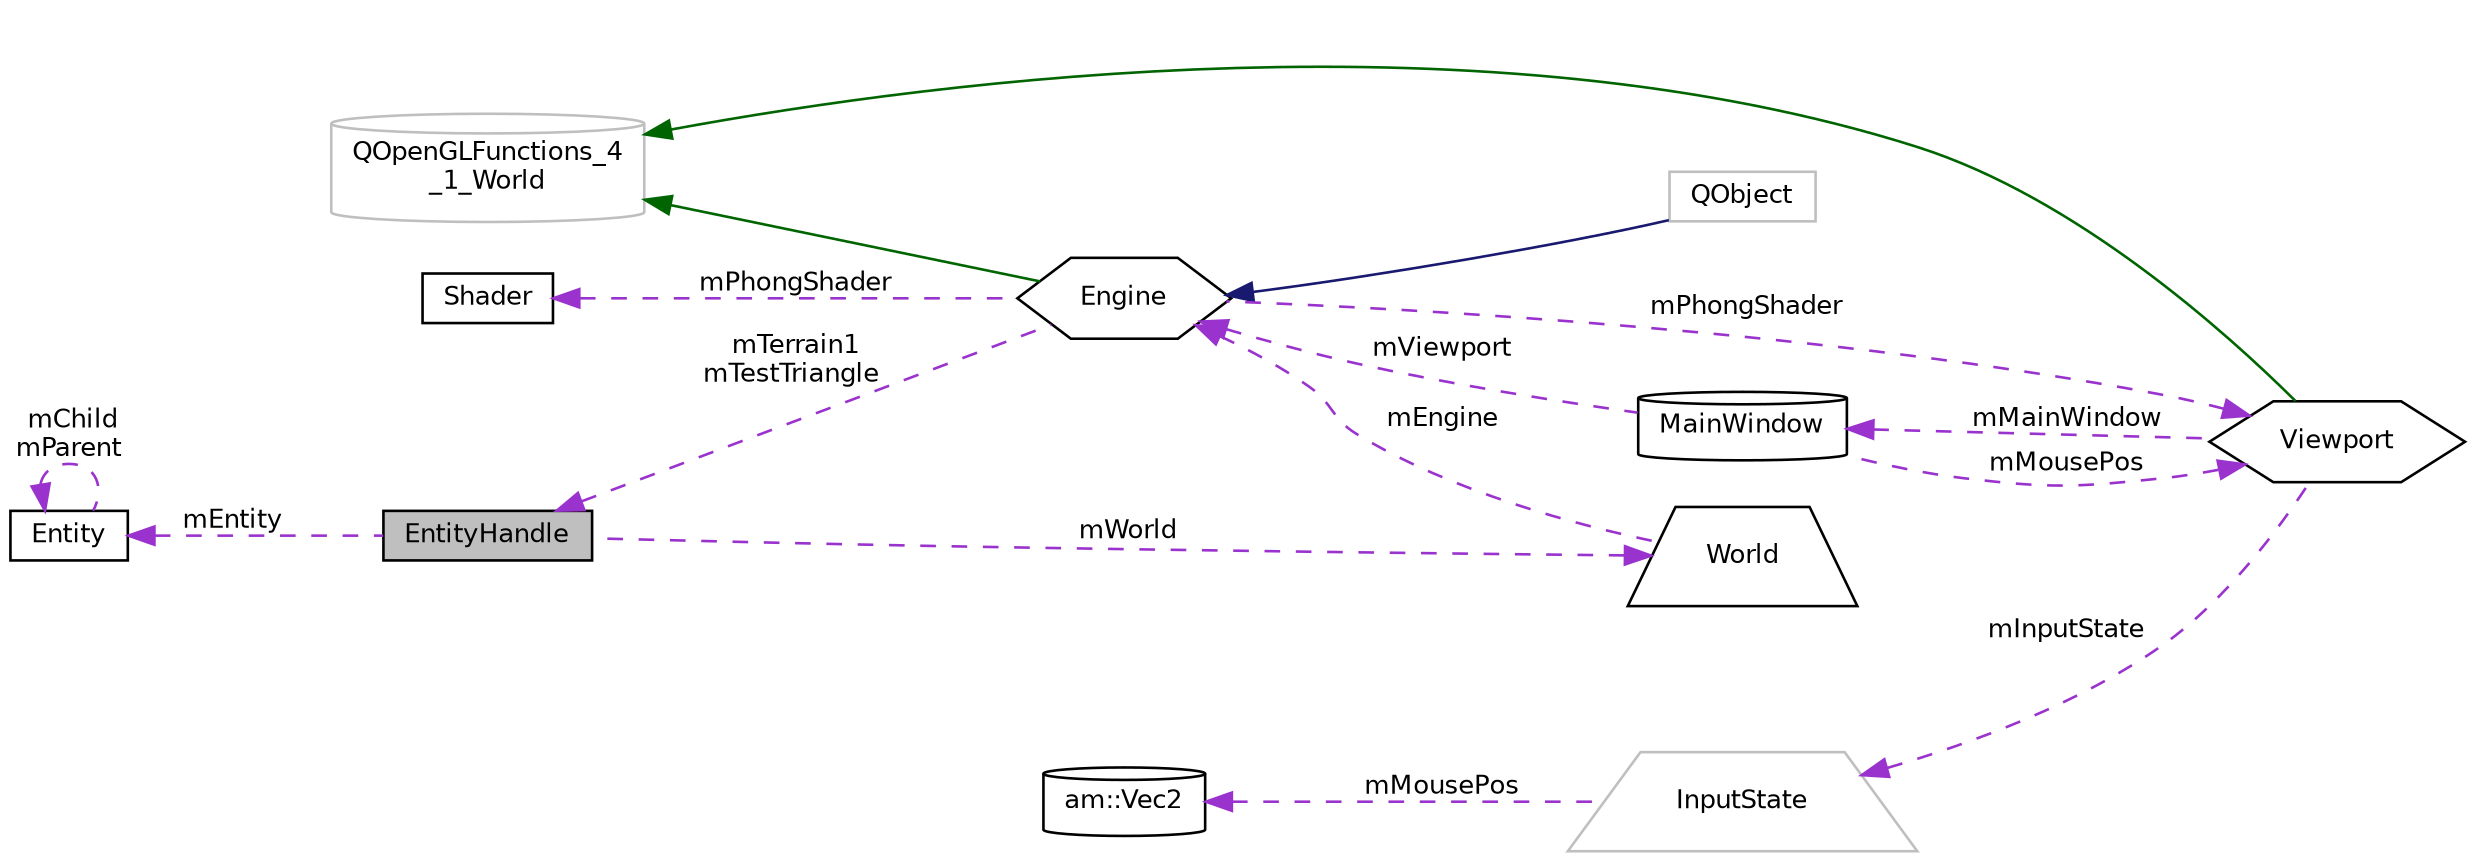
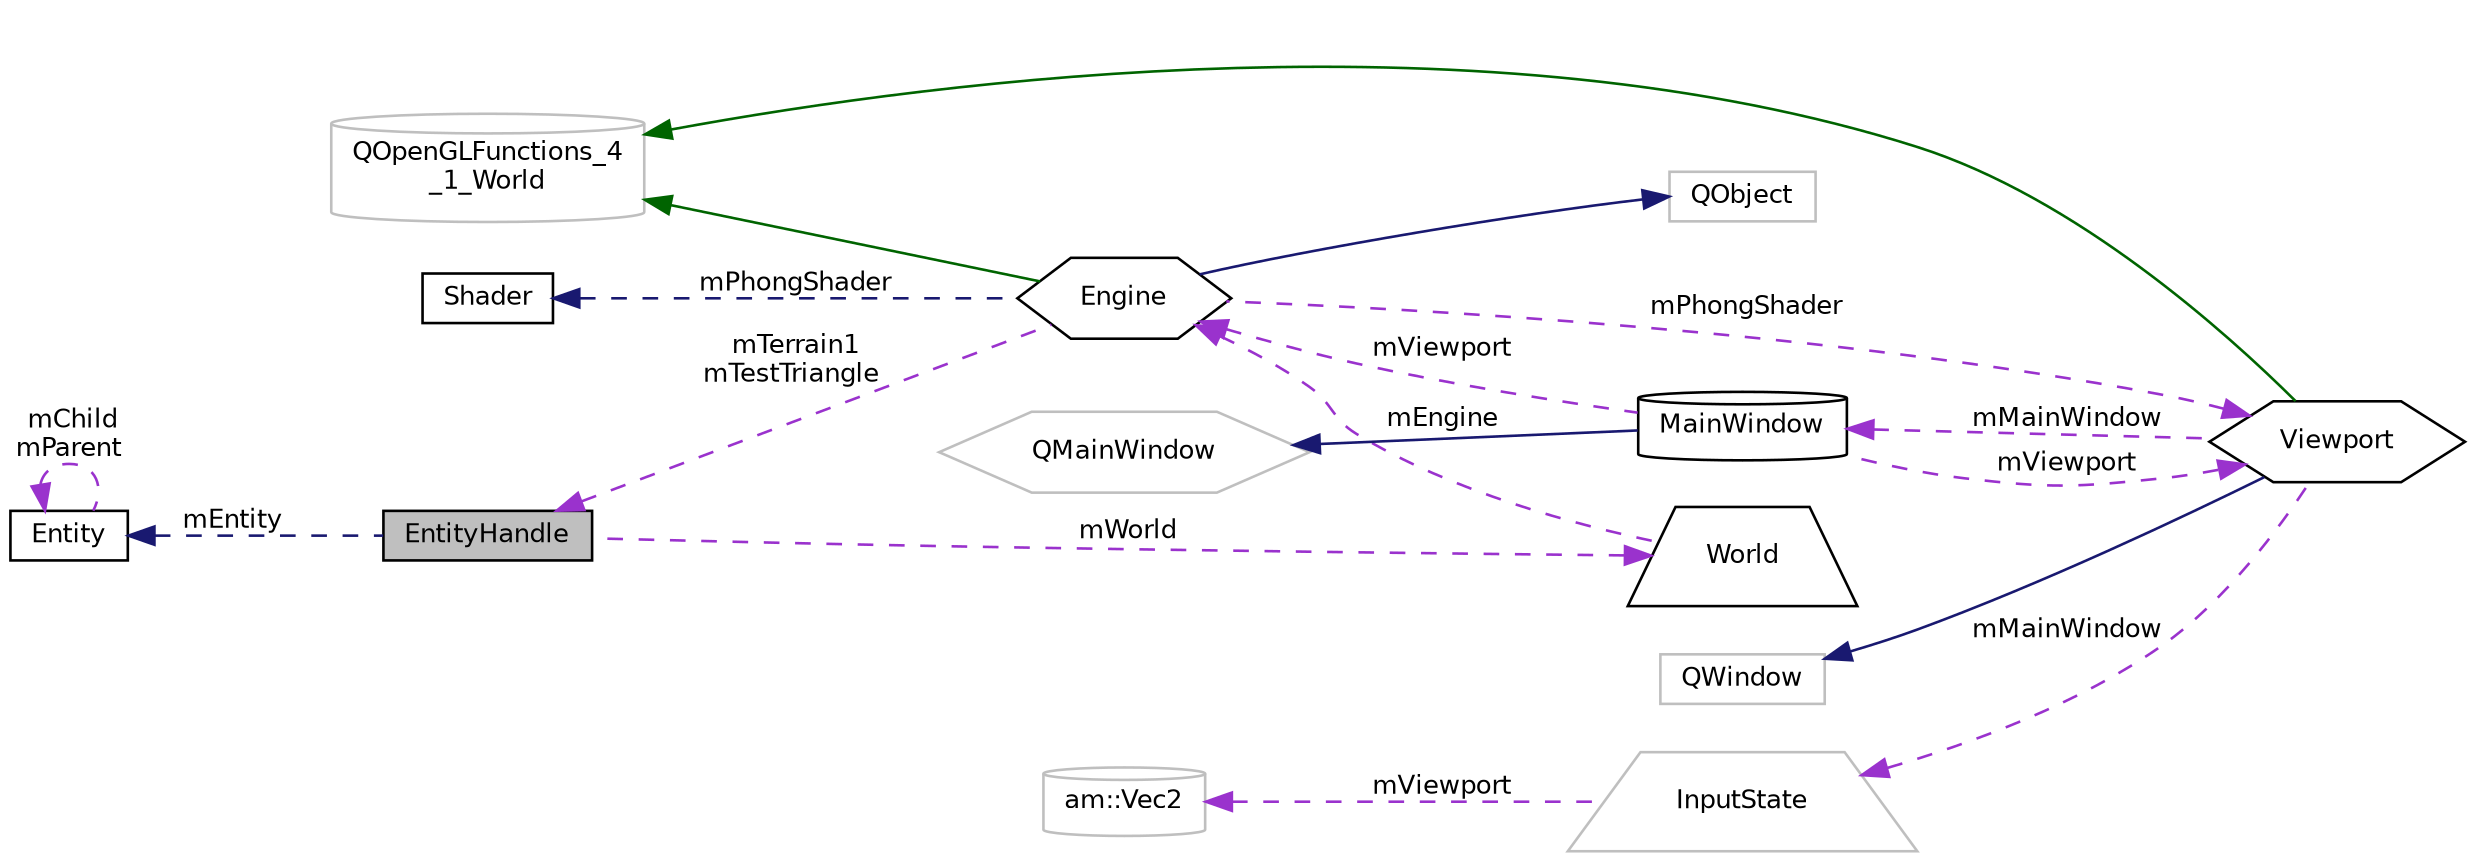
(1462, 260) -> (1420, 232)
(799, 298) -> (799, 298)
none -> (1124, 452)
(2063, 464) -> (2063, 464)
(269, 536) -> (269, 536)
(2063, 631) -> (2063, 631)
none -> (1743, 679)
(1439, 787) -> (1439, 787)
(1124, 802) -> (1124, 802)
